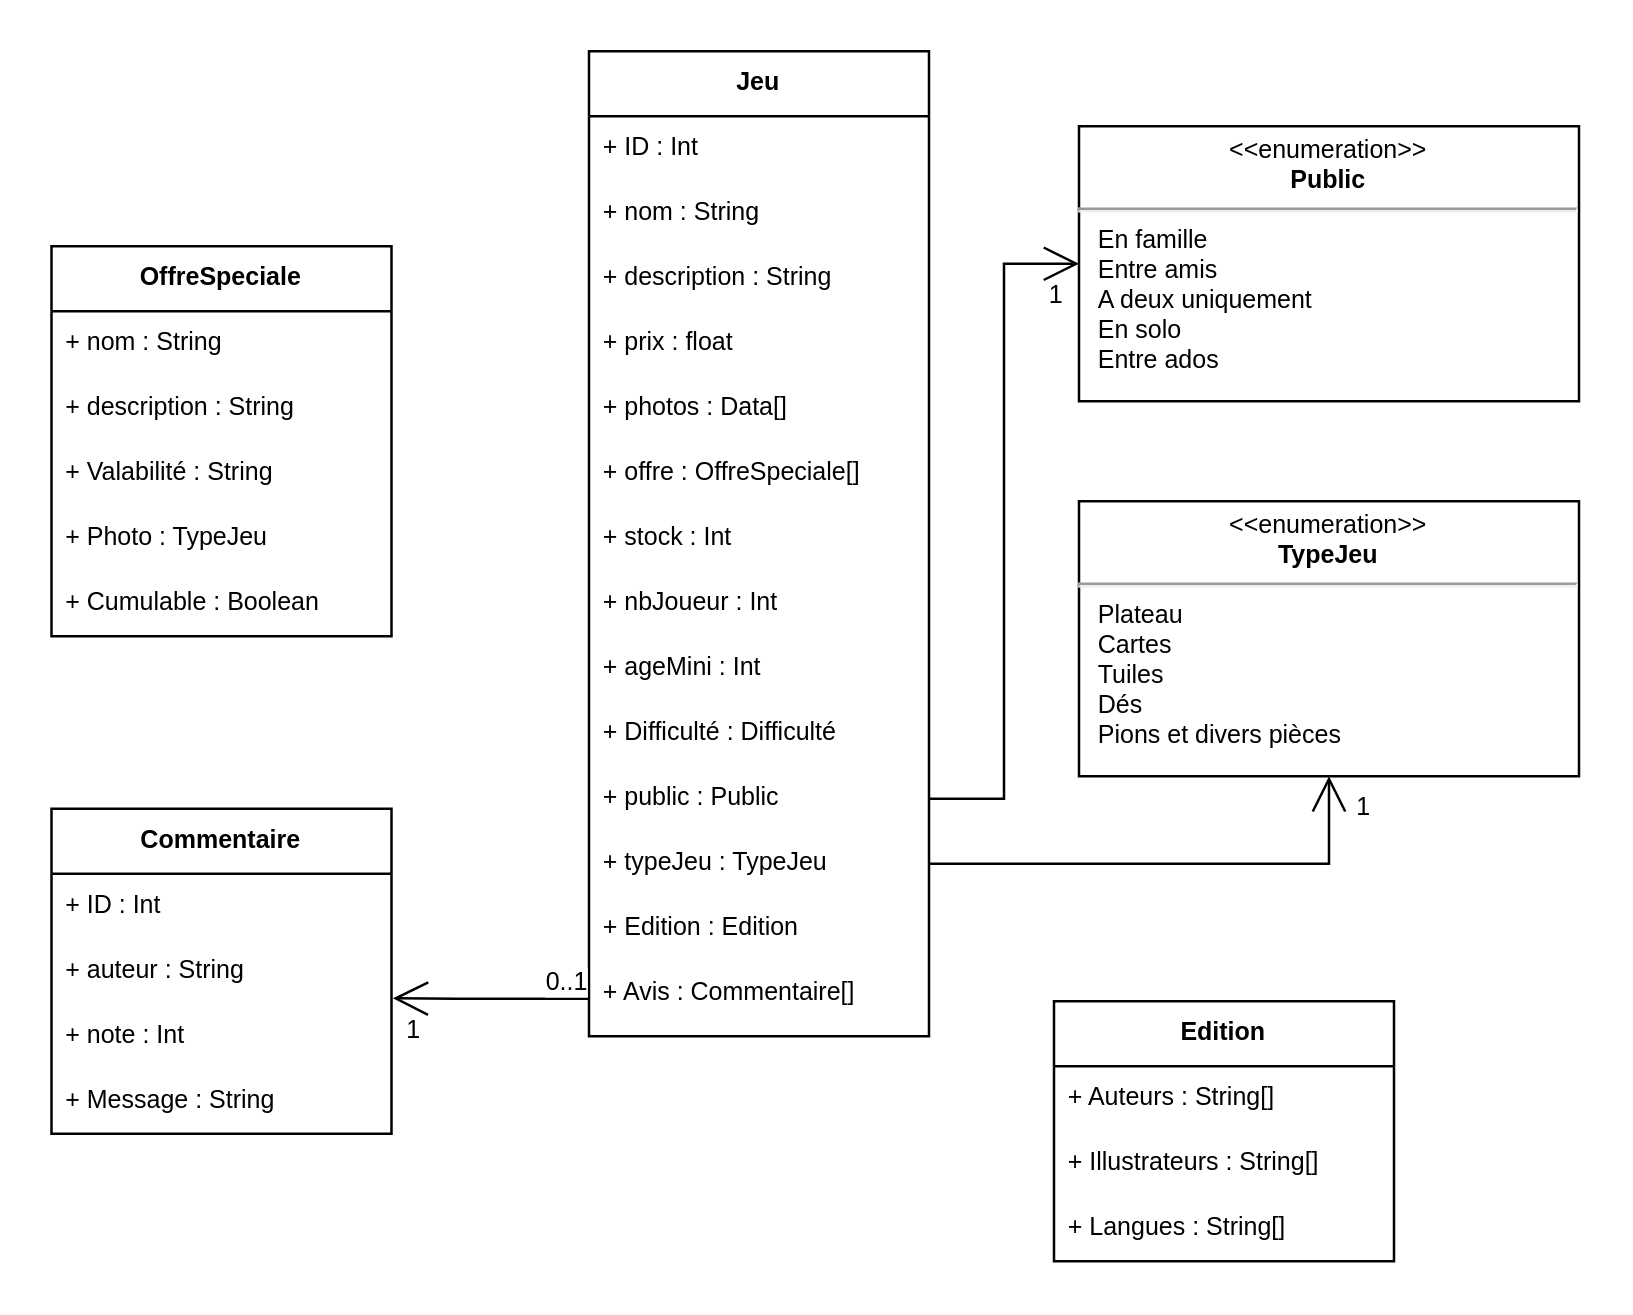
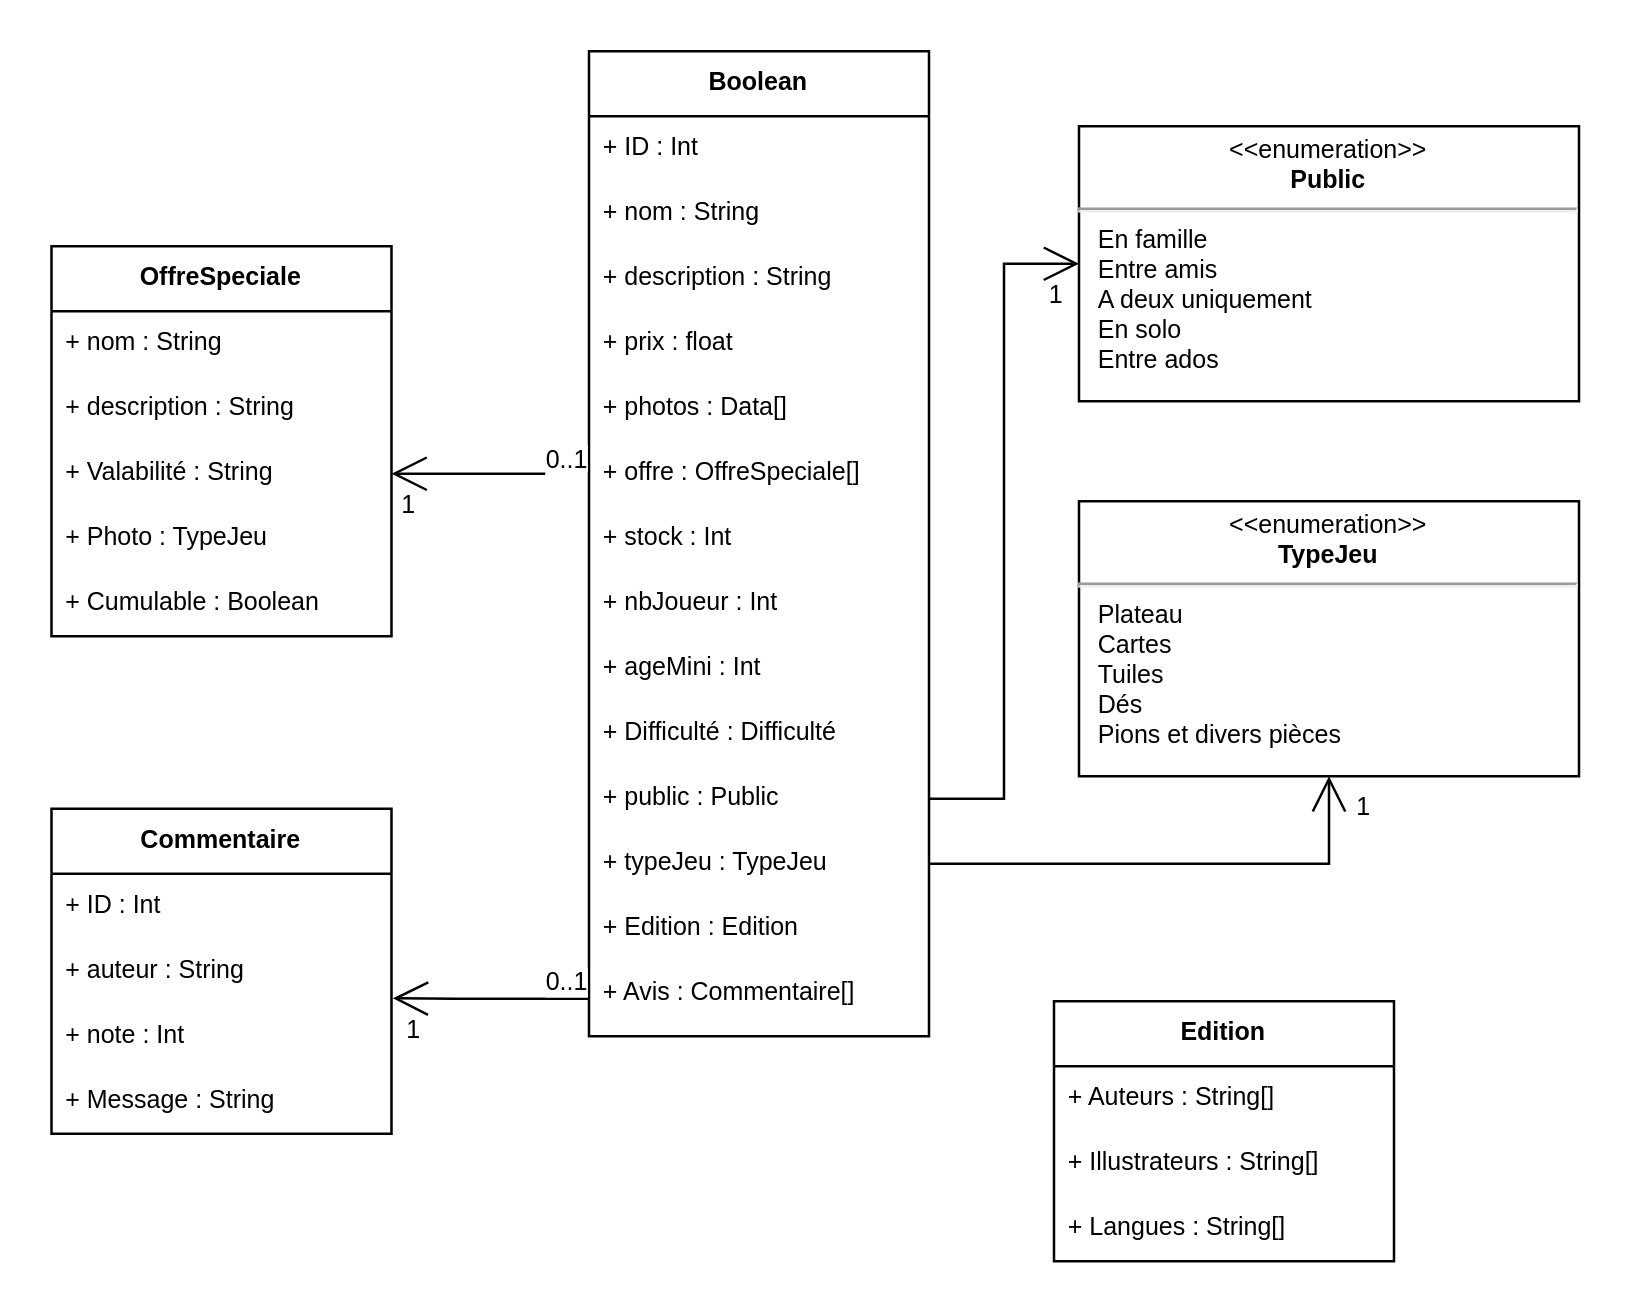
(758, 82) -> (758, 82)
none -> (471, 474)
